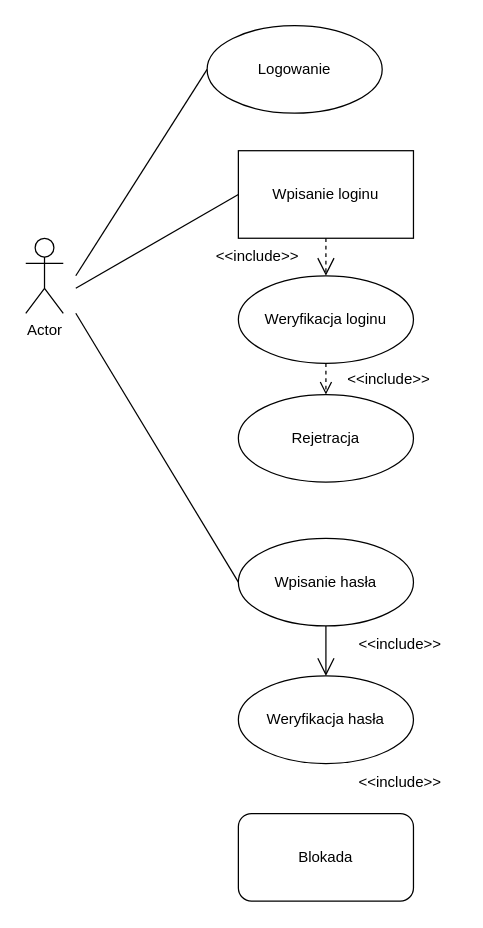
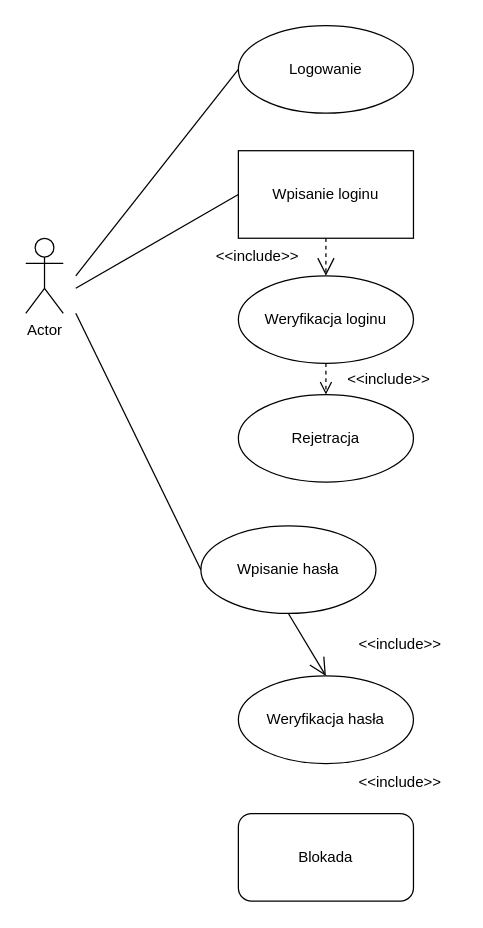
(294, 69) -> (326, 69)
(326, 582) -> (288, 569)
